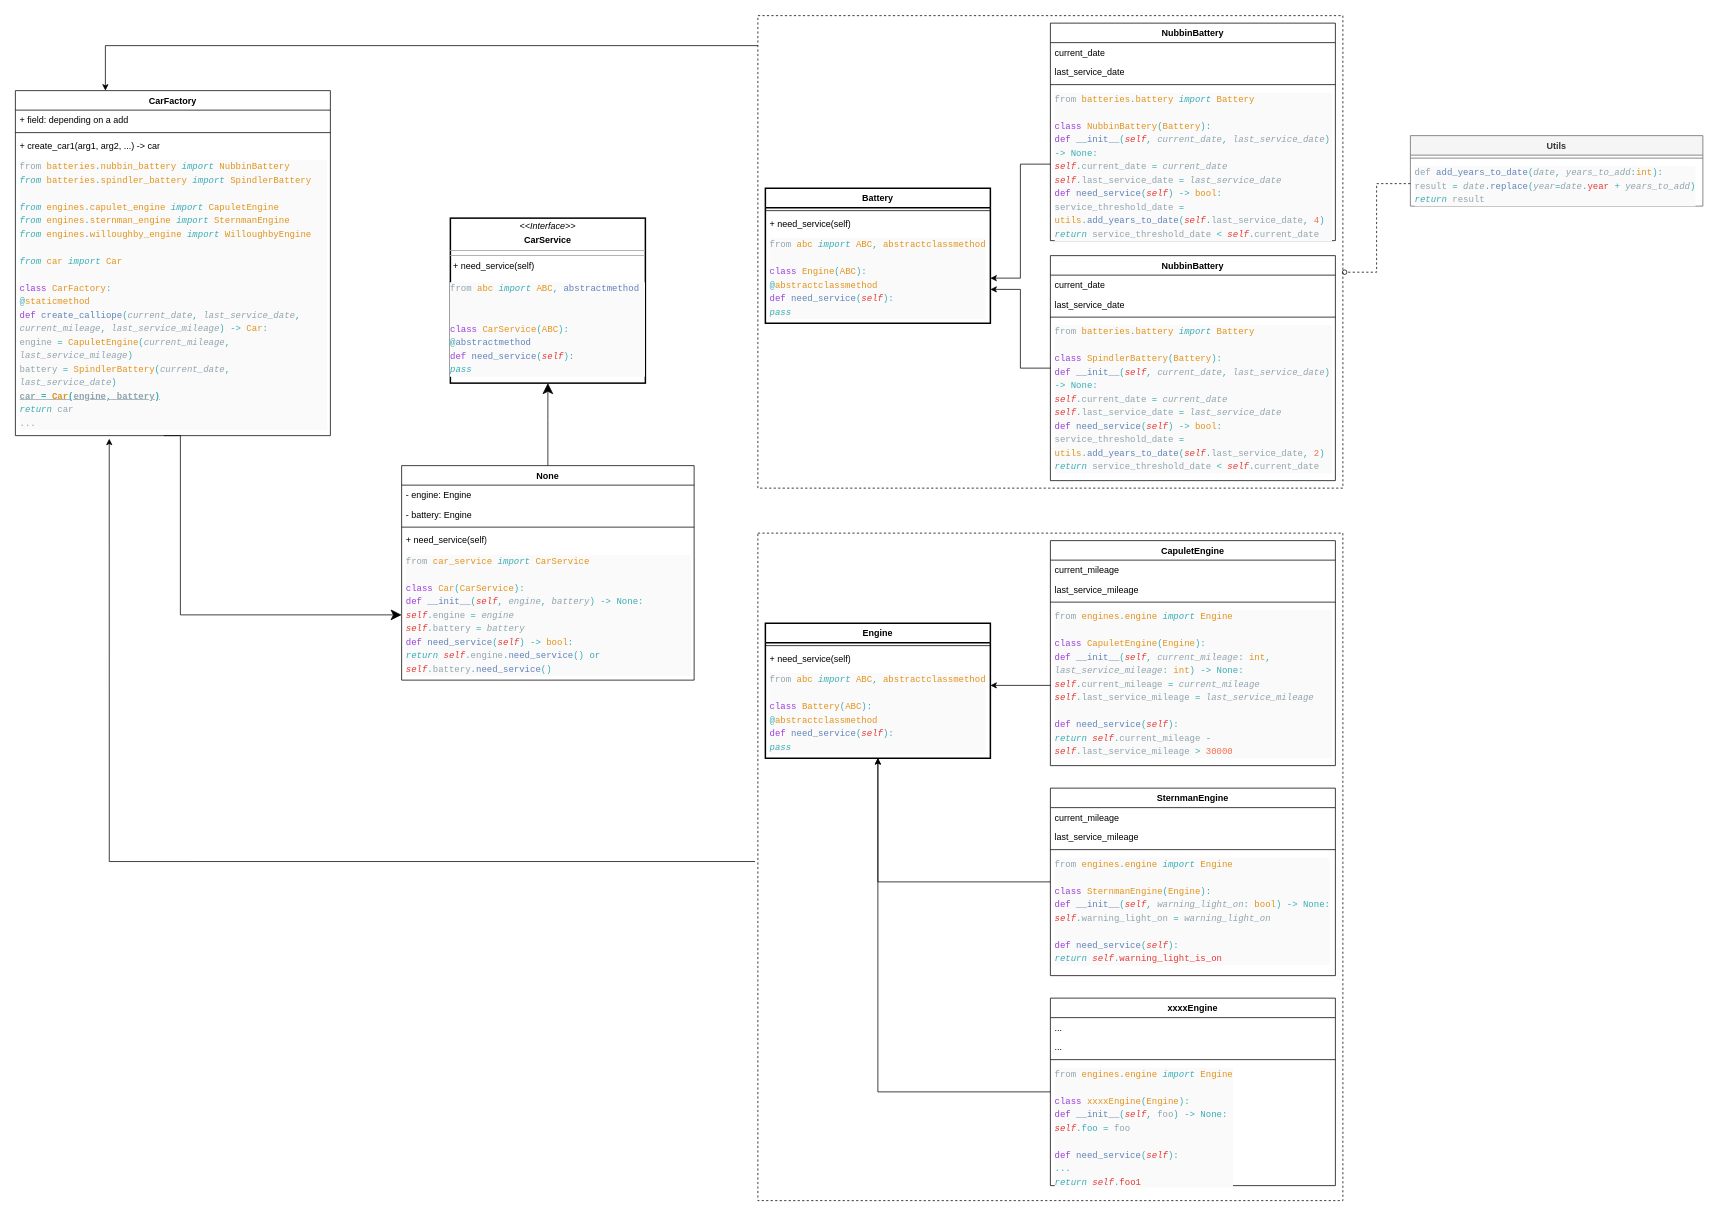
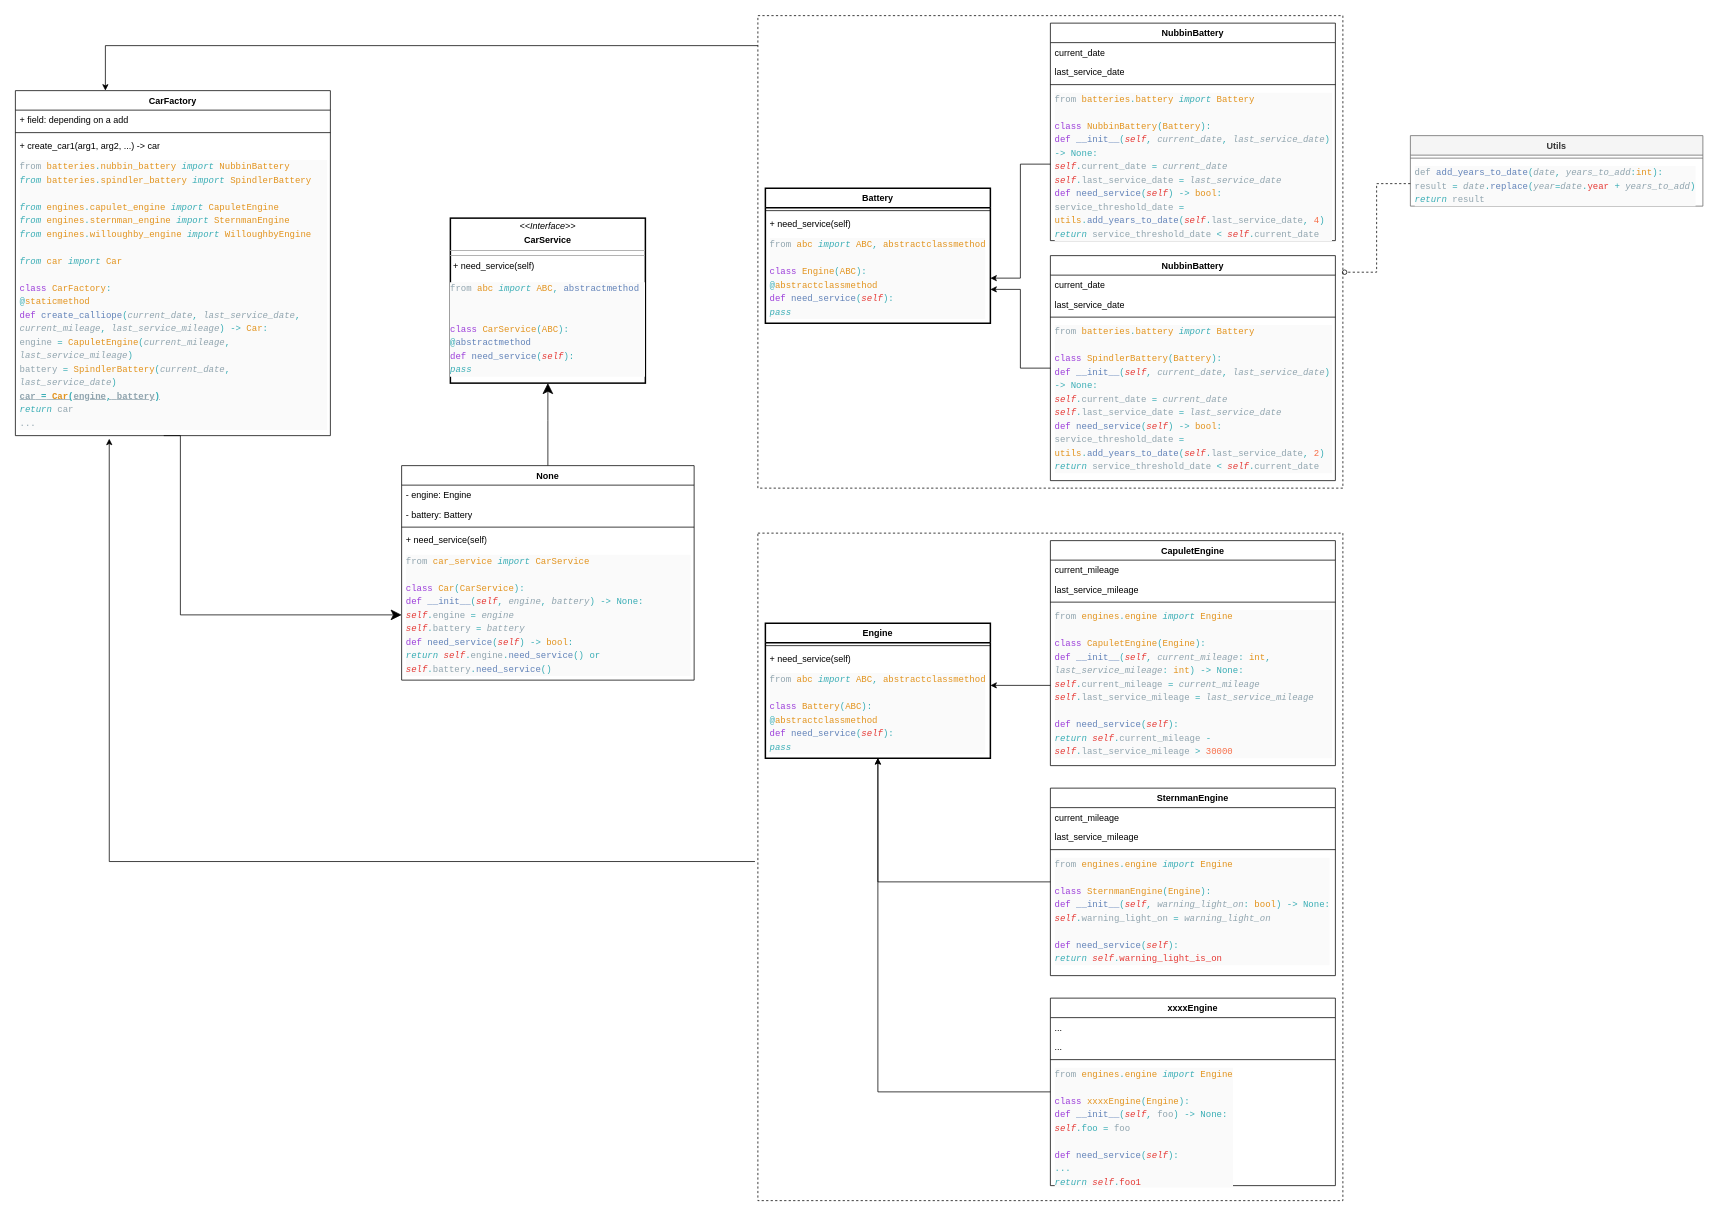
(444, 515) -> (448, 515)
